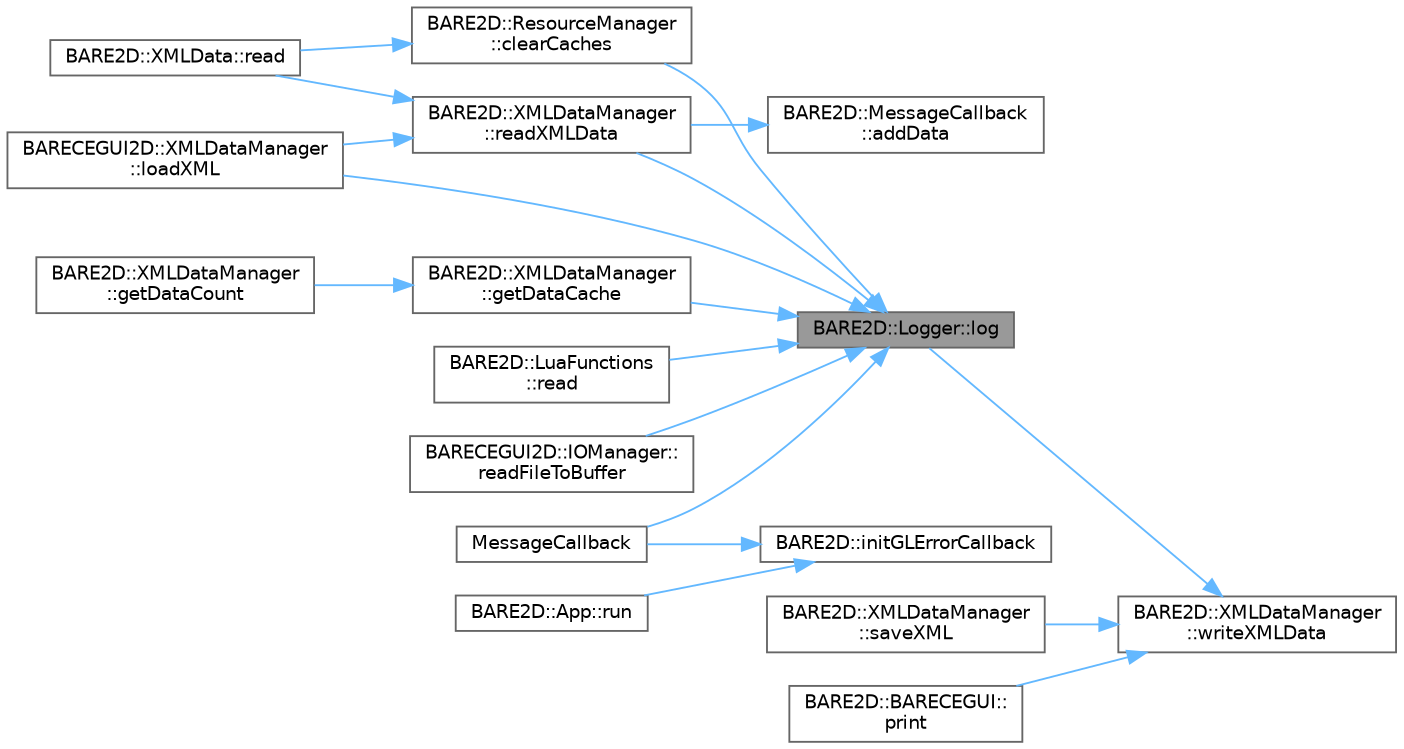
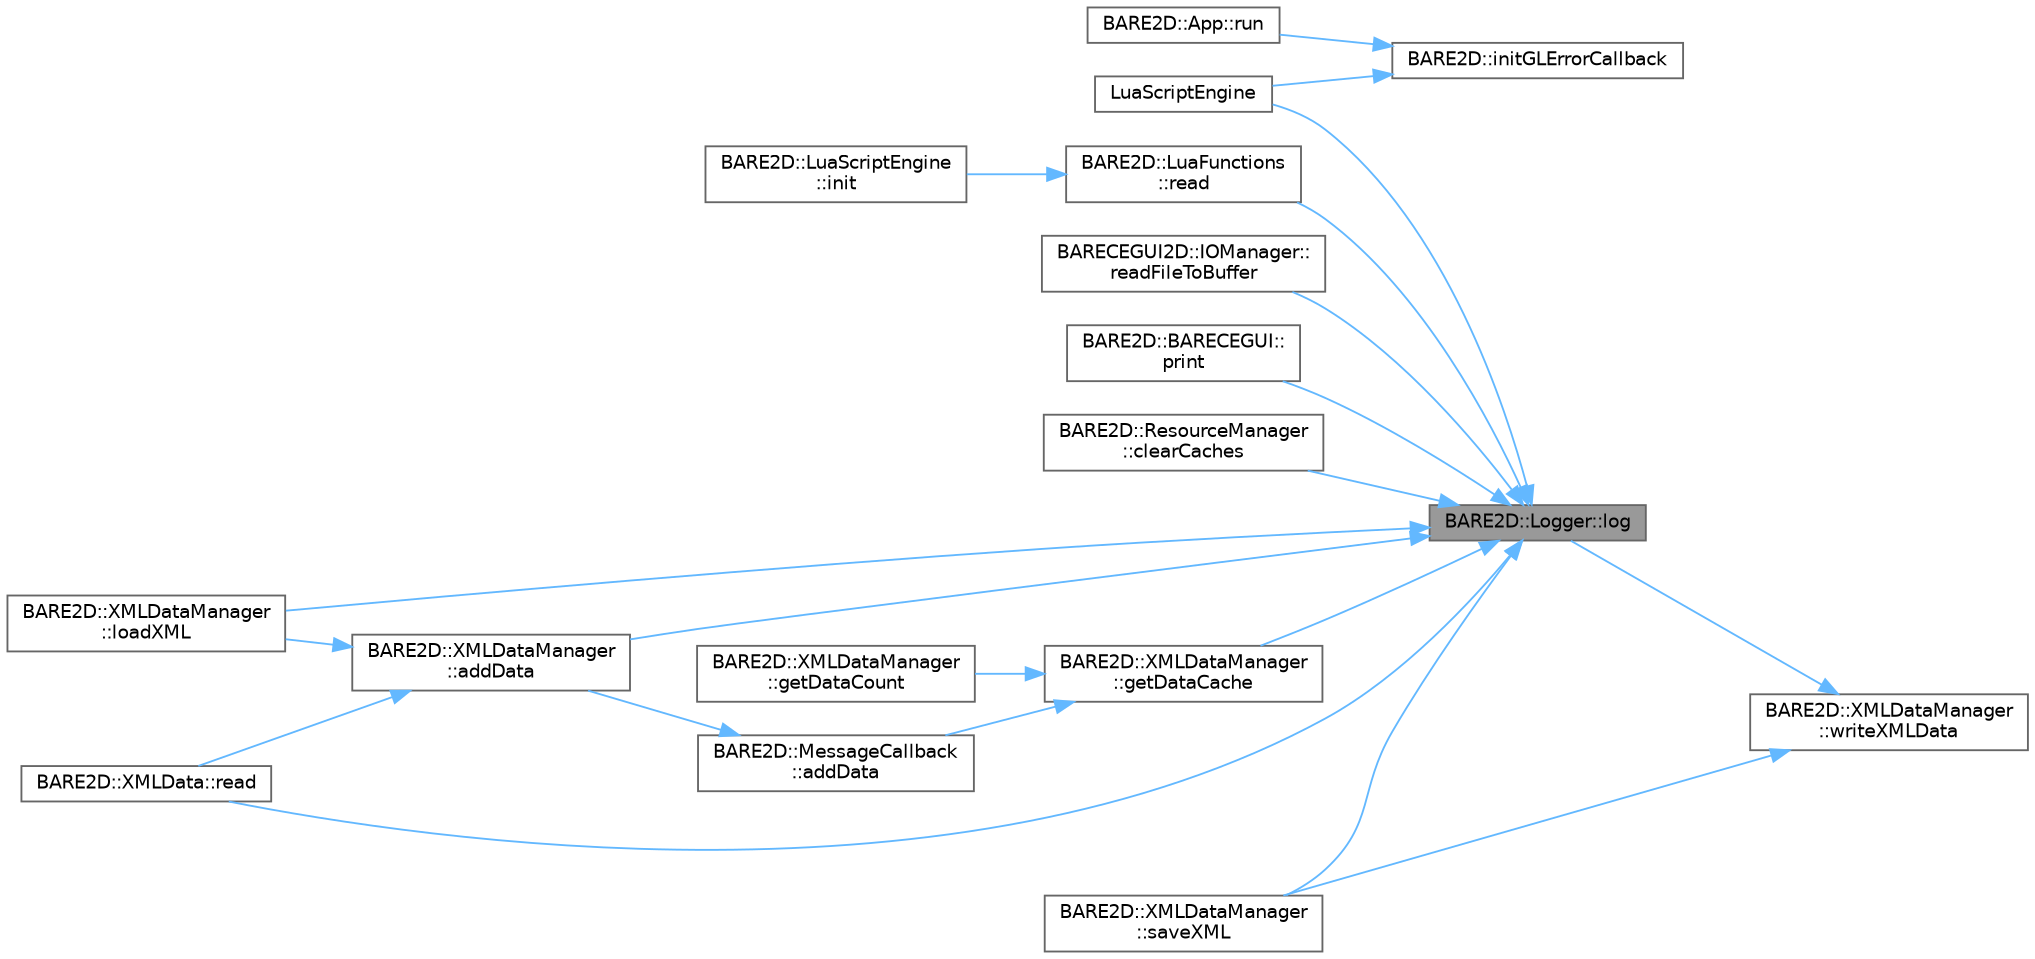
(346, 48) -> (909, 838)
(552, 125) -> (491, 663)
(175, 160) -> (146, 623)
none -> (836, 174)
(552, 544) -> (1184, 94)
(1072, 672) -> (1392, 432)
none -> (1001, 721)
none -> (1395, 727)
